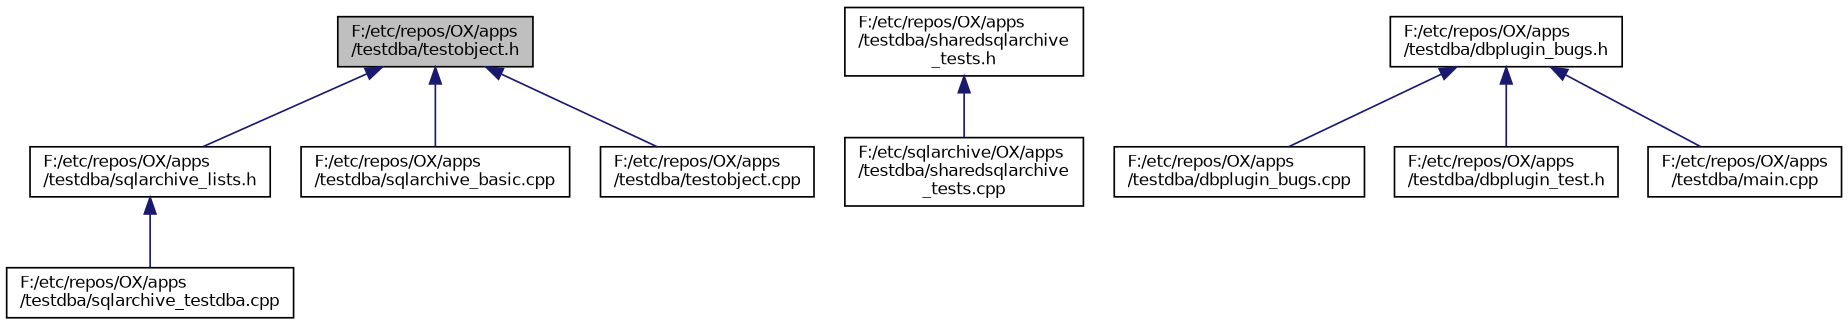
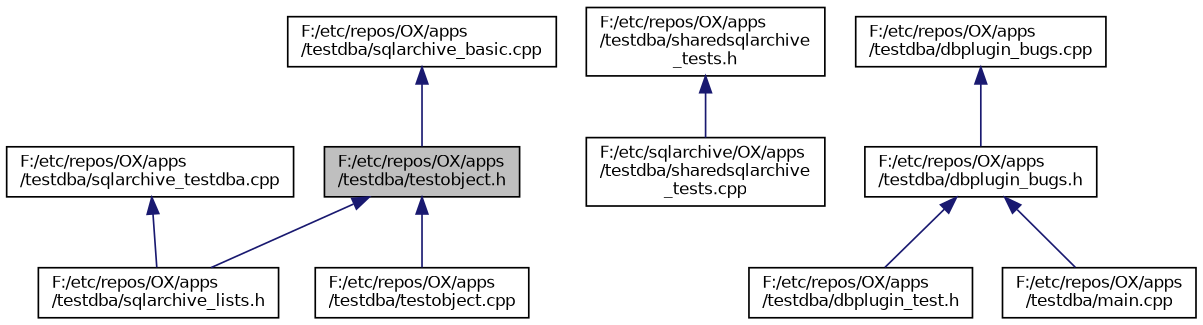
(1365, 110) -> (981, 115)
(435, 115) -> (422, 115)
(150, 241) -> (155, 241)
